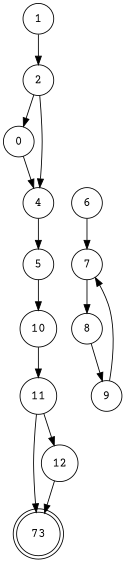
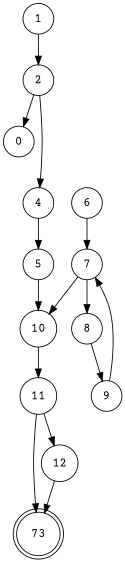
(27, 168) -> none
none -> (66, 292)
